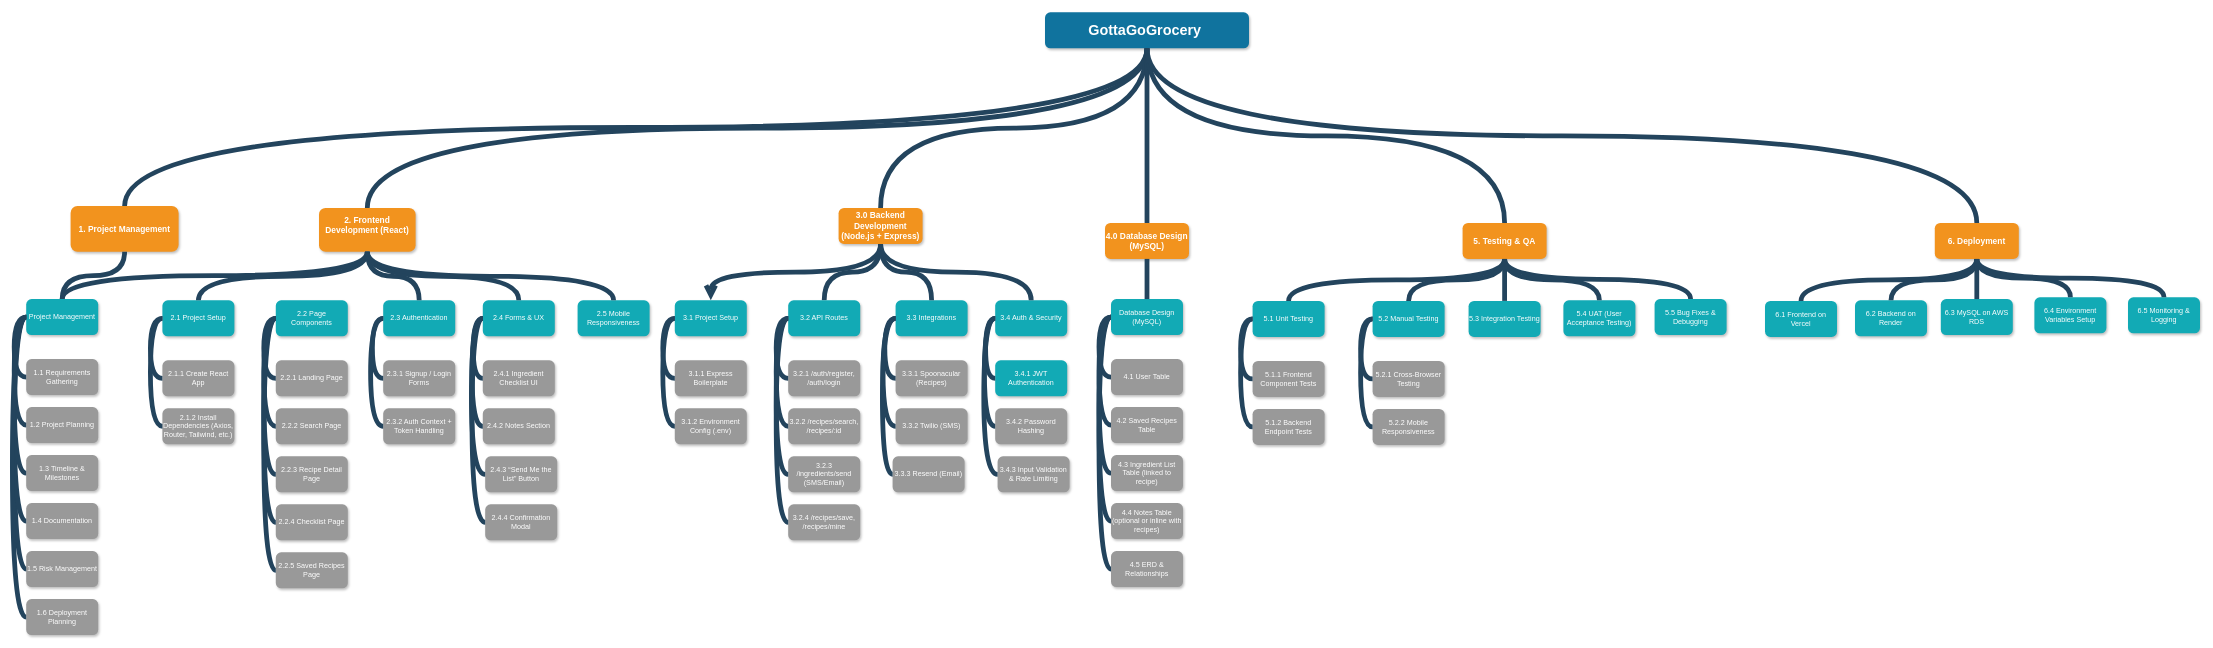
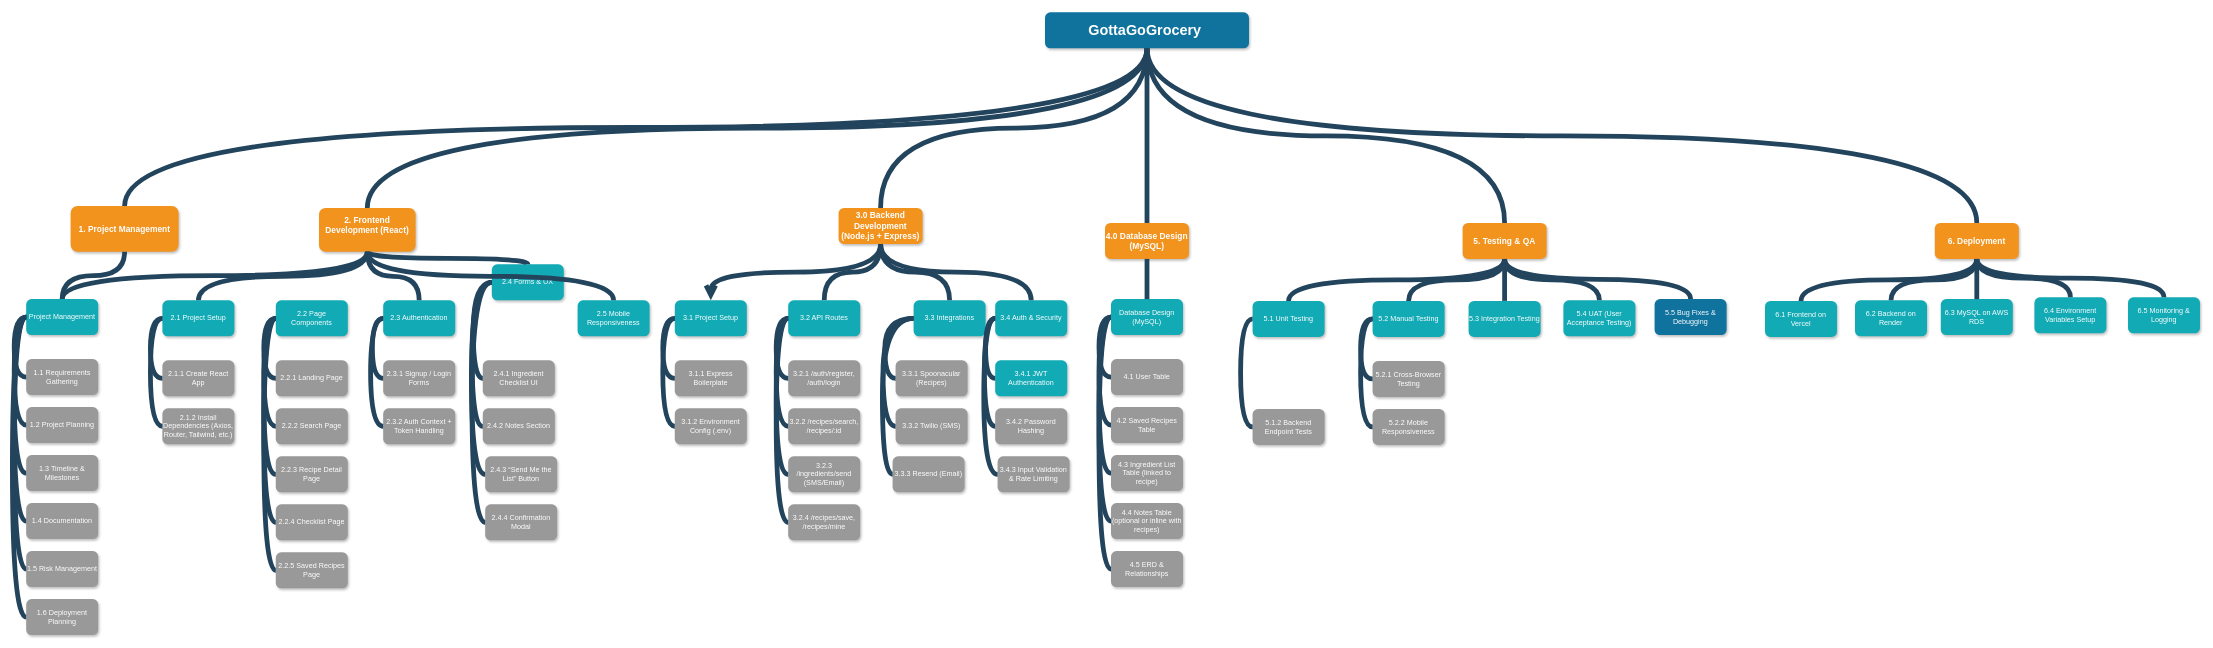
(1691, 317) -> (1691, 317)
(519, 318) -> (528, 282)
(932, 318) -> (950, 318)
(1244, 373) -> none
(1289, 379) -> none
